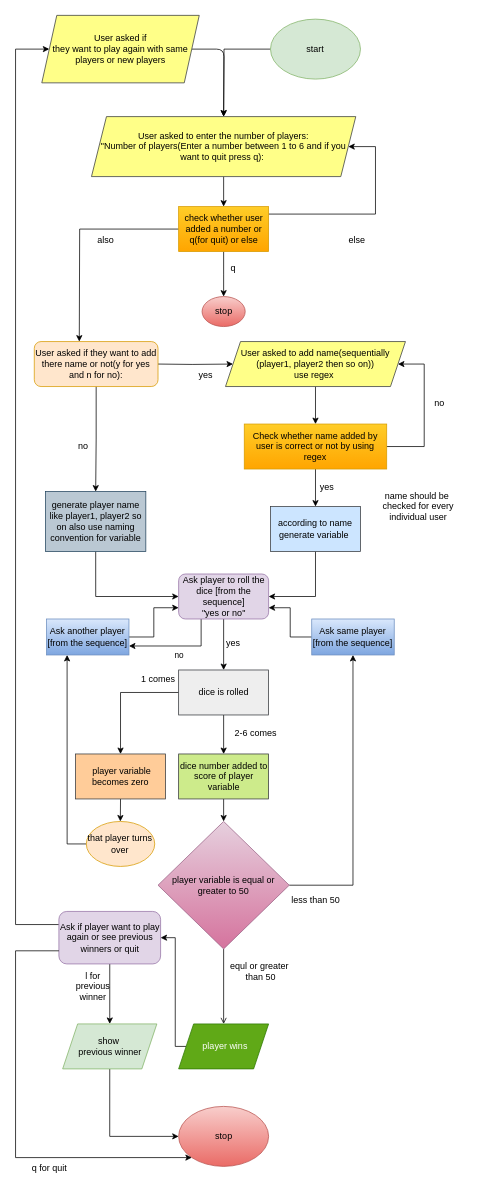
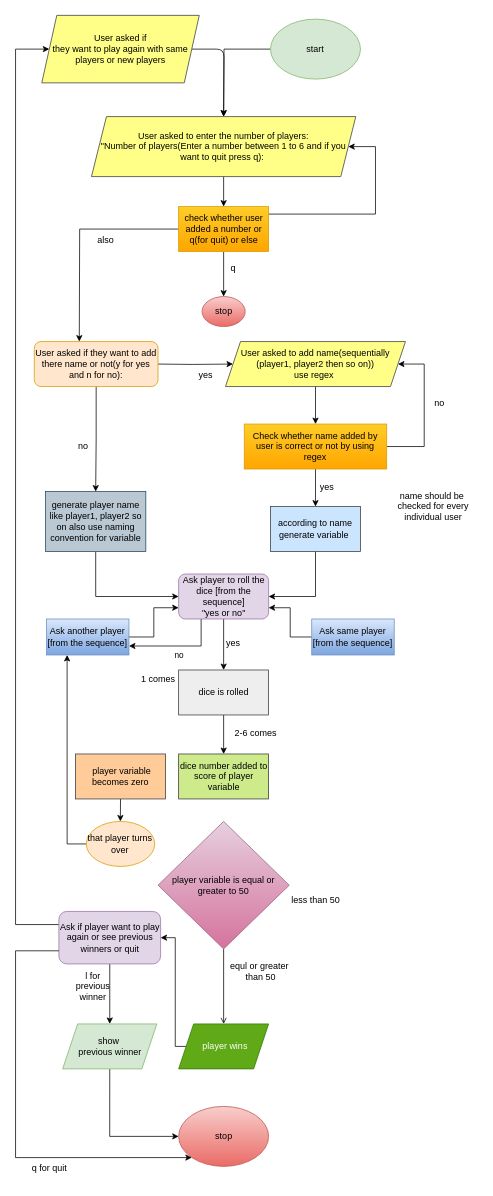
(357, 240) -> none
(417, 507) -> (432, 507)
(121, 693) -> none
(224, 807) -> none
(323, 885) -> none
